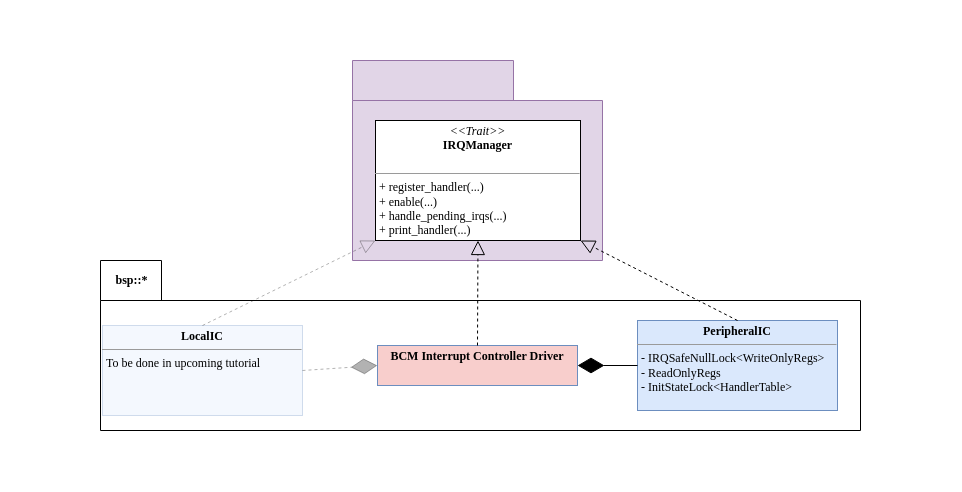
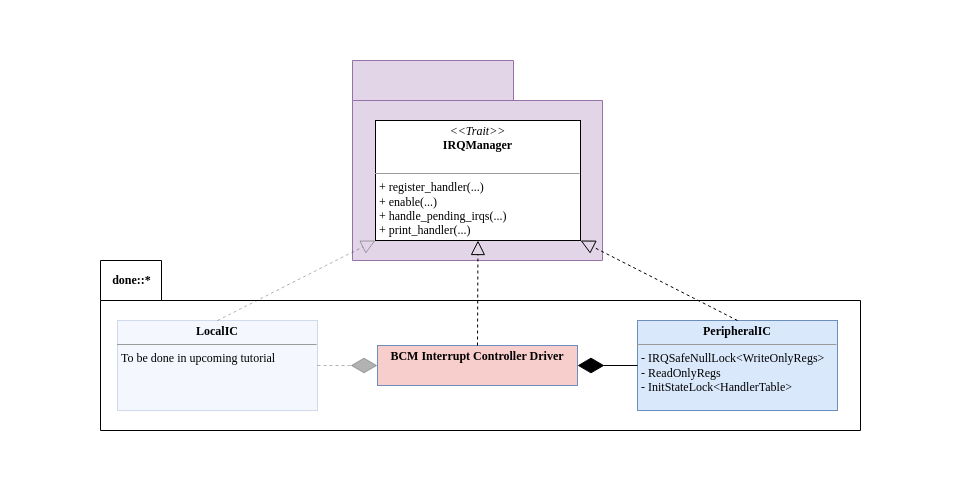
(132, 281) -> (132, 281)
(203, 371) -> (218, 366)
